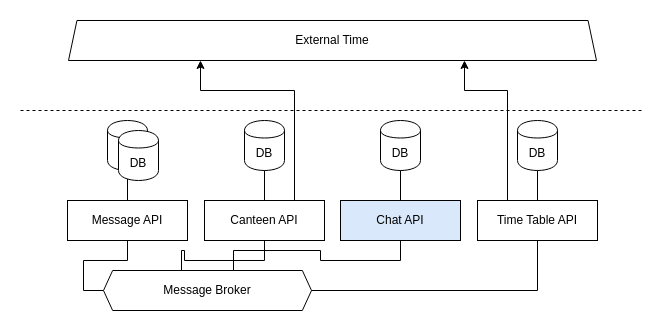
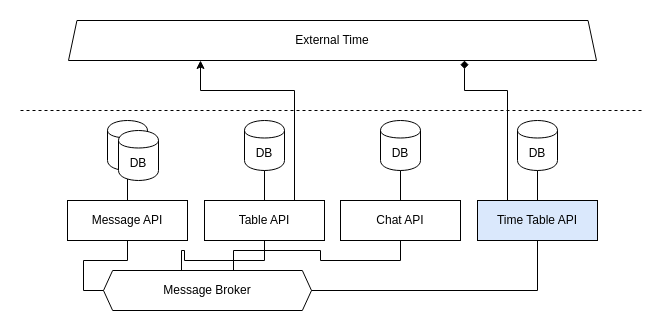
(465, 68) -> (465, 69)
(265, 221) -> (265, 221)
(401, 221) -> (401, 221)
(538, 221) -> (538, 221)
